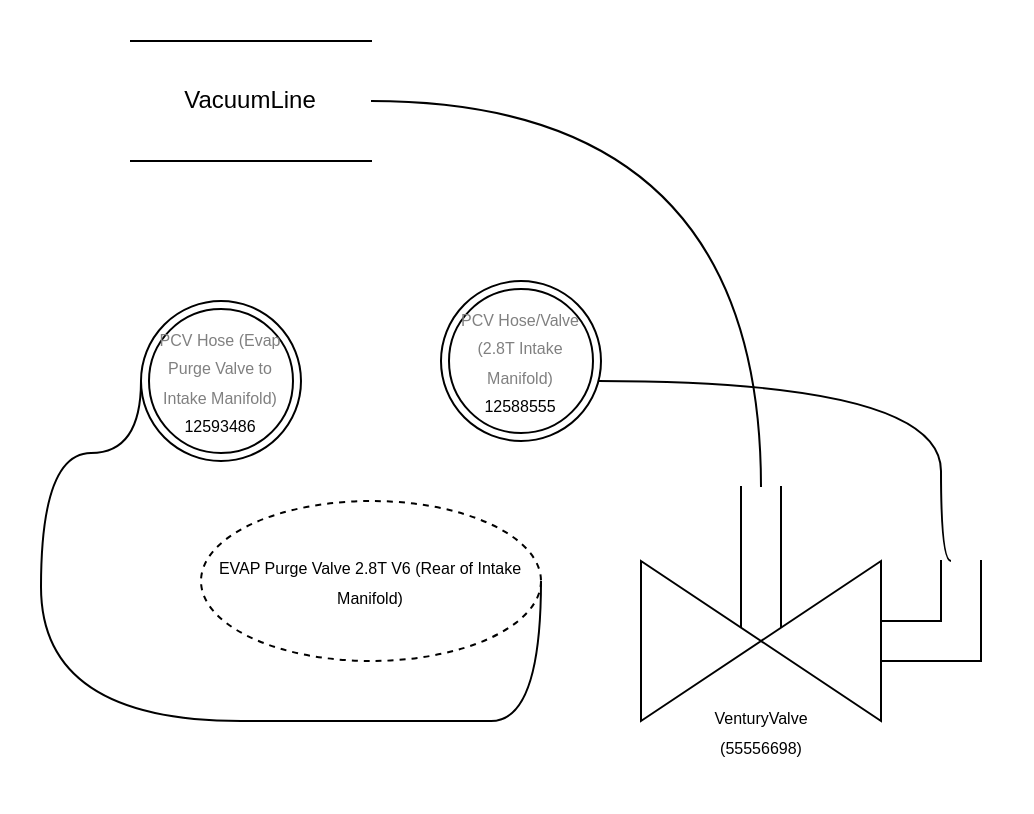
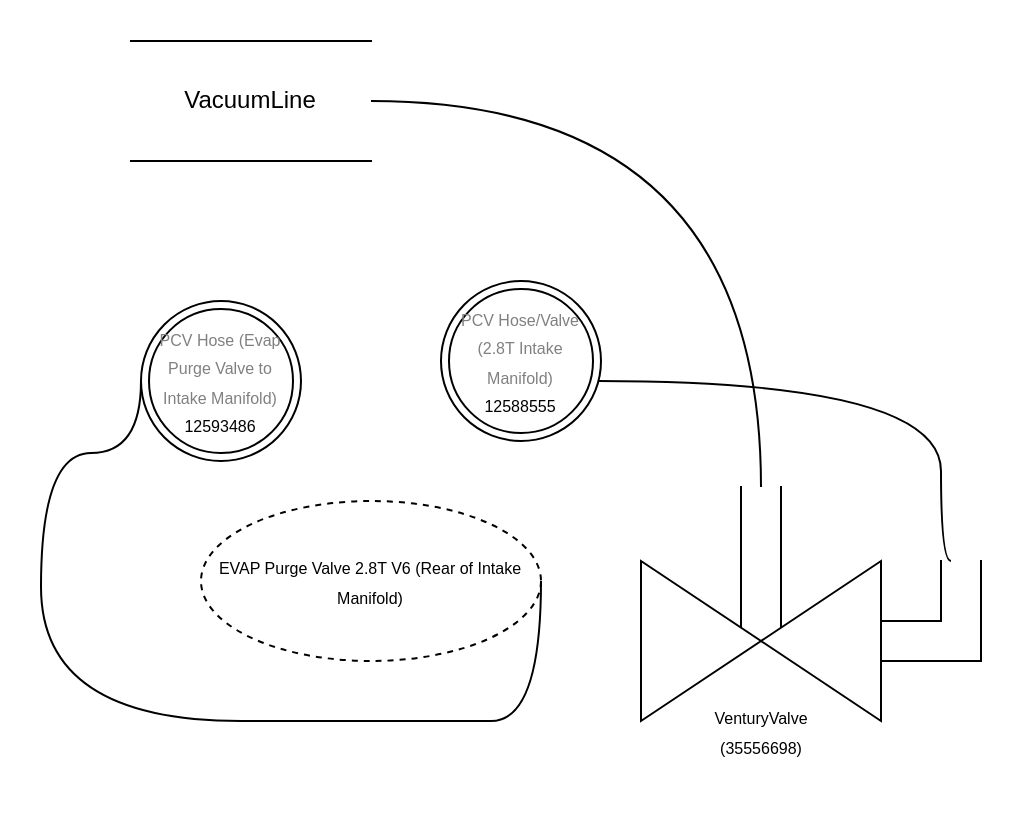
(762, 731) -> (762, 731)
